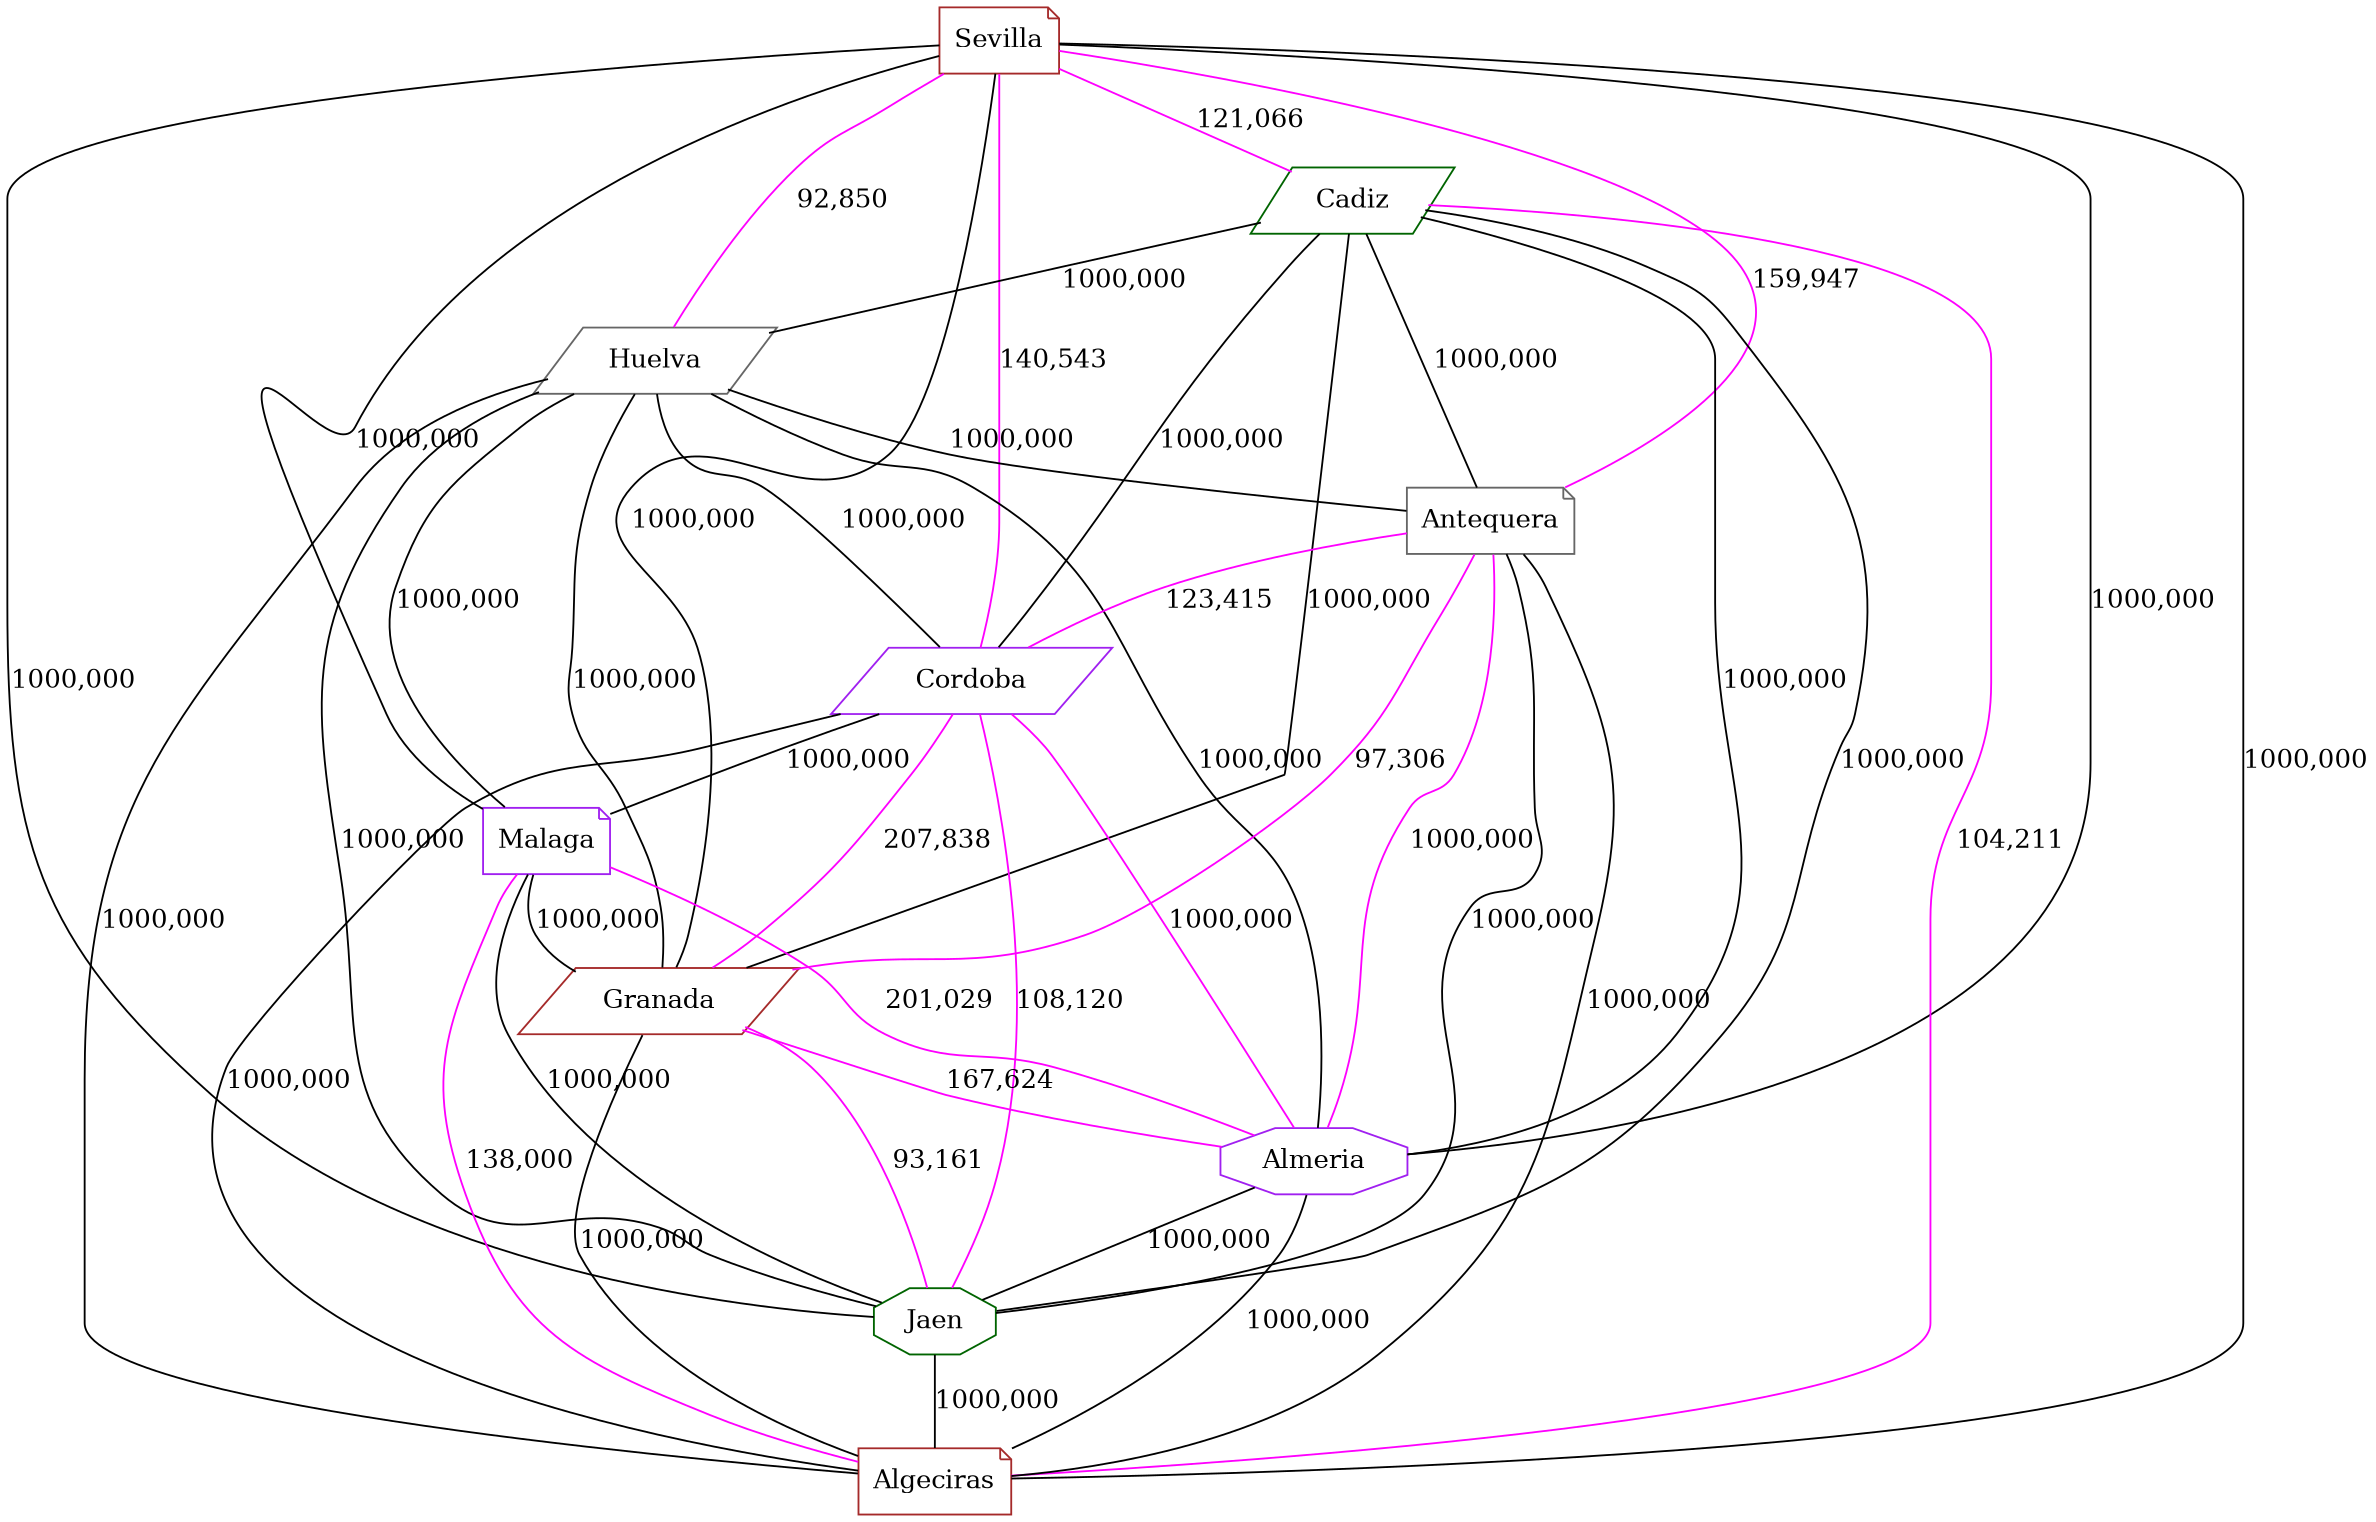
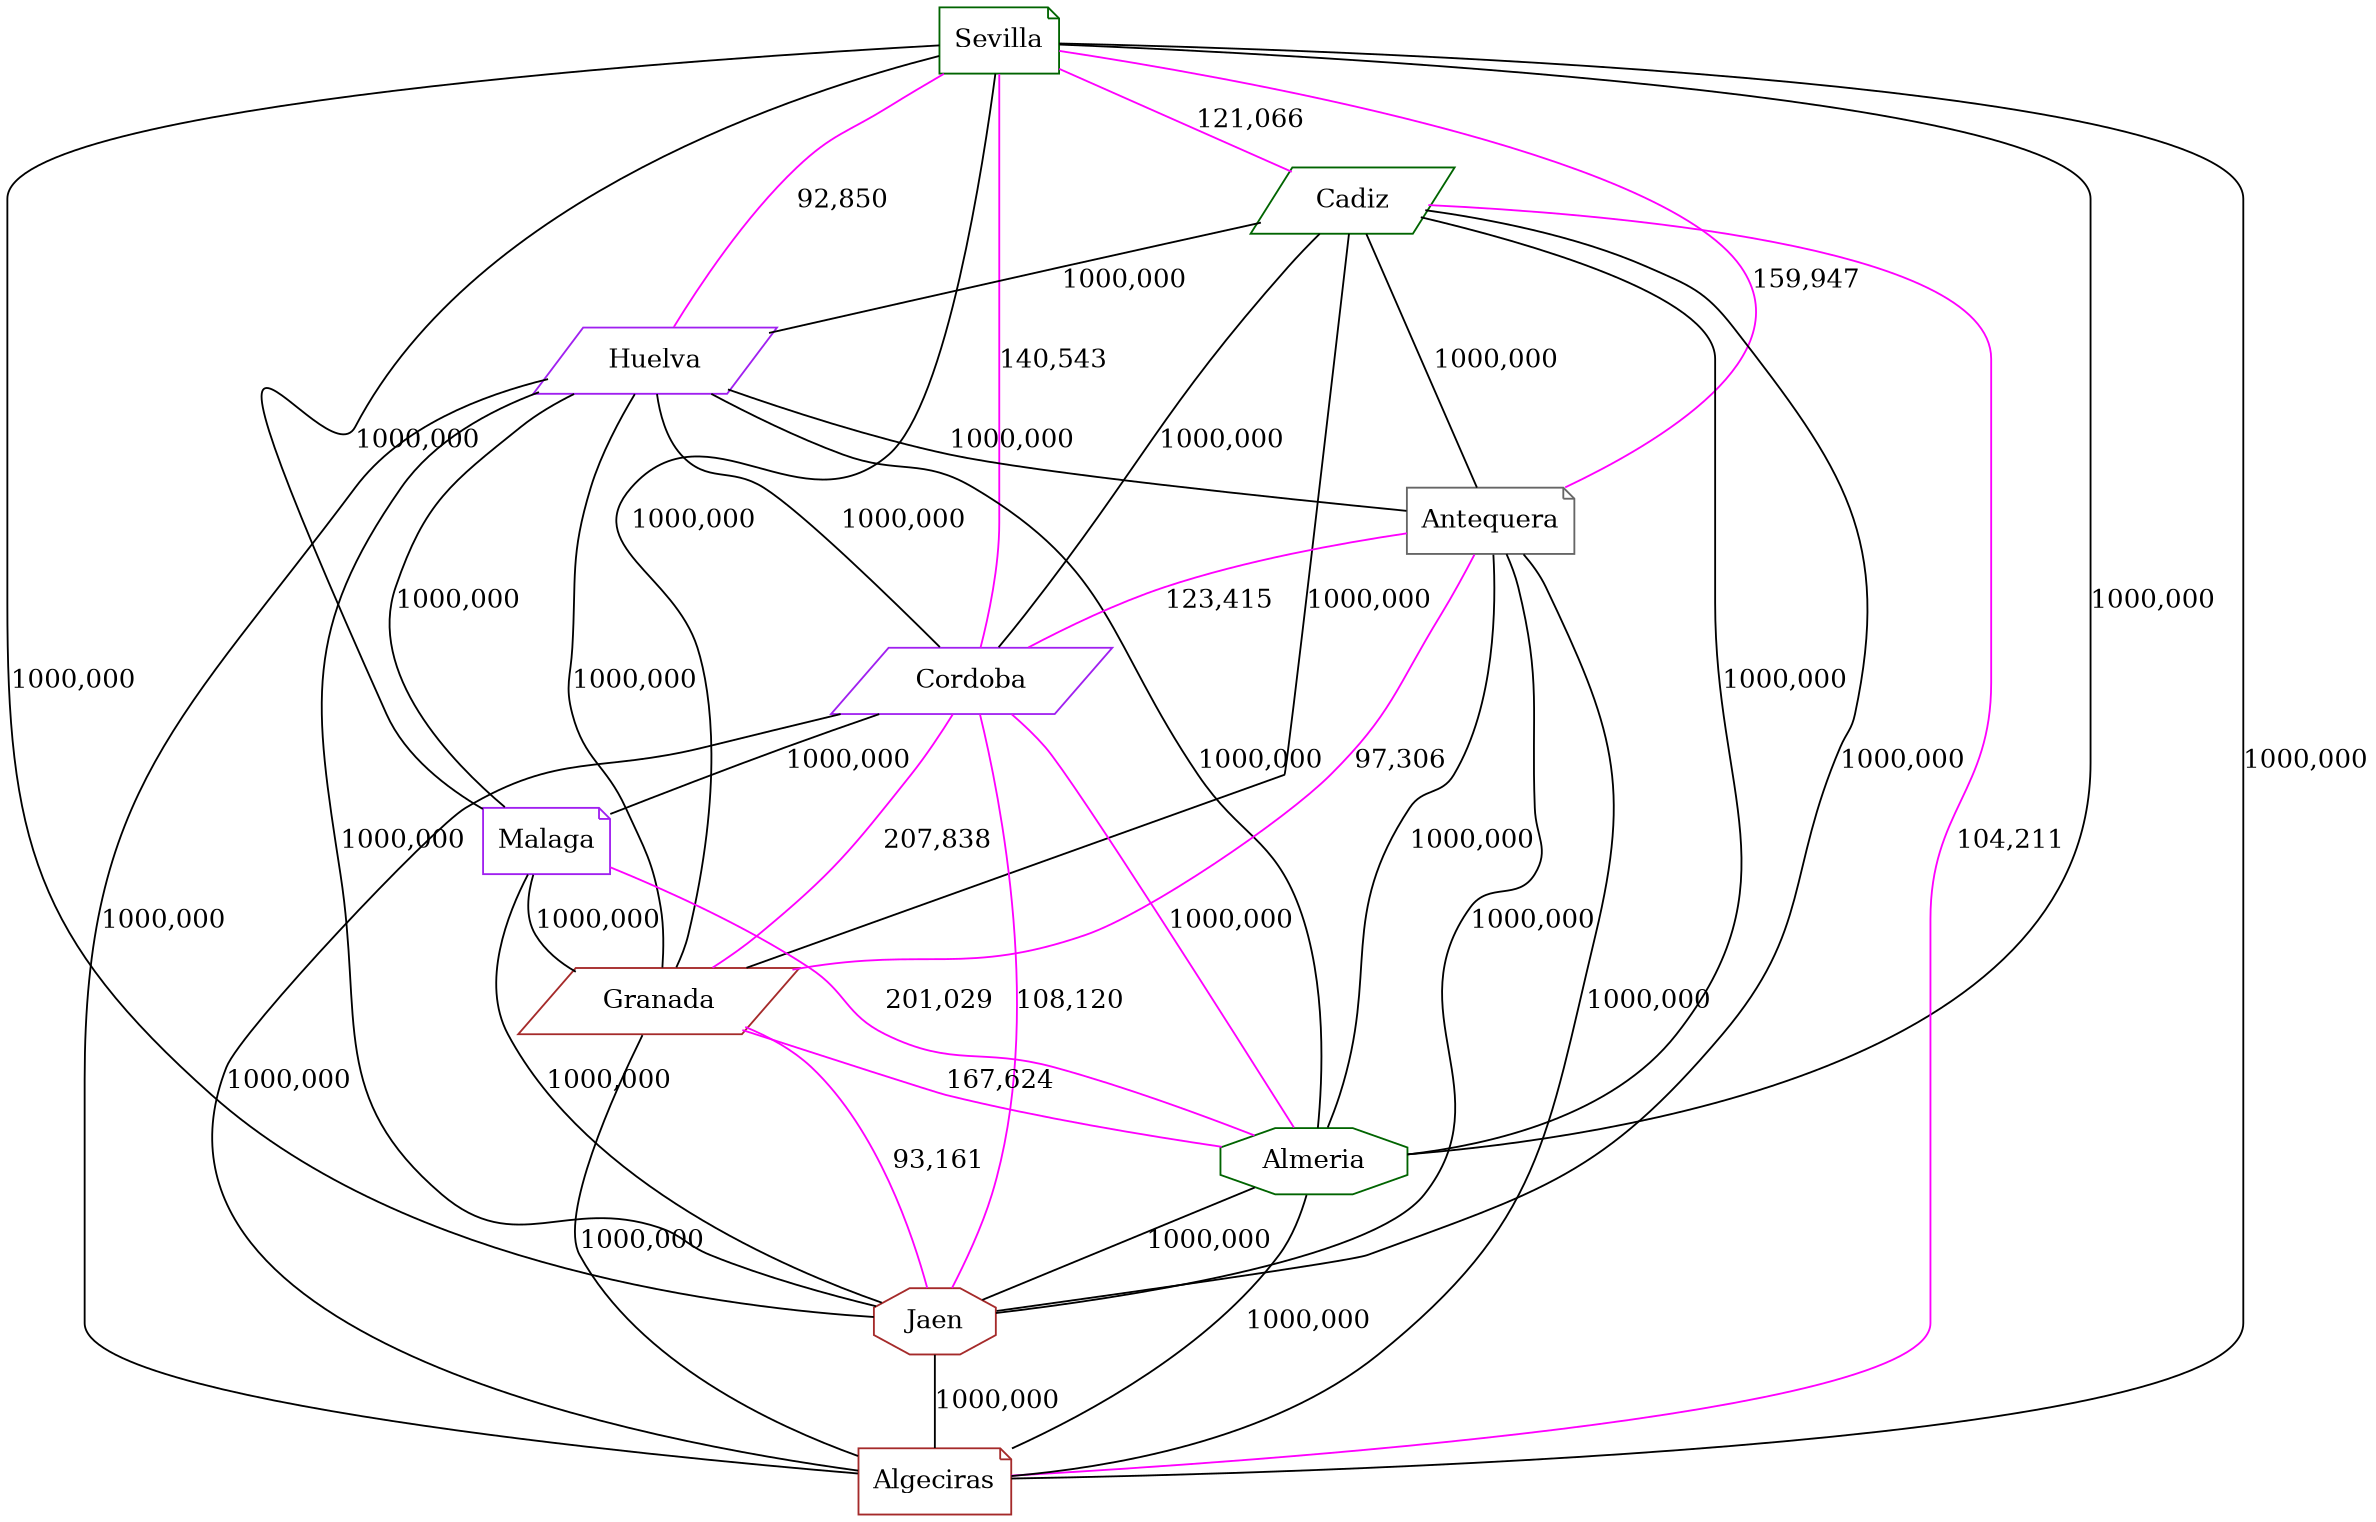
(999, 40) -> (999, 40)
(655, 361) -> (655, 361)
(1397, 830) -> (1397, 830)
(1314, 1161) -> (1314, 1161)
(499, 1268) -> none
(935, 1321) -> (935, 1321)
